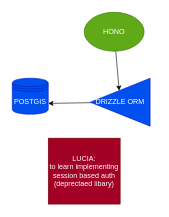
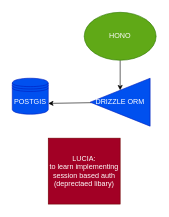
(114, 32) -> (120, 36)
